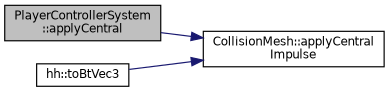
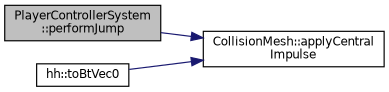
(83, 23) -> (83, 23)
(83, 75) -> (83, 75)
